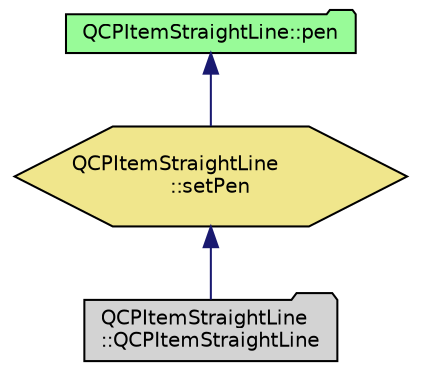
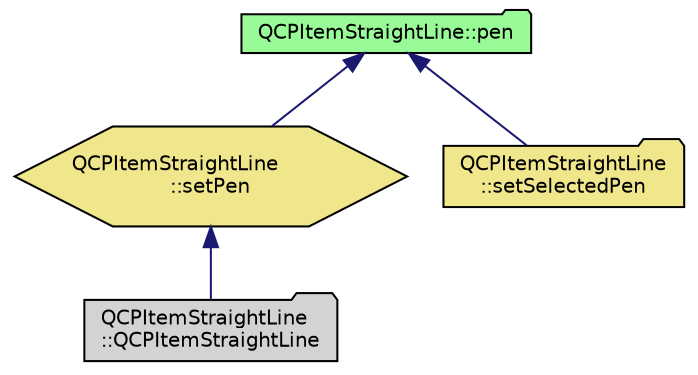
none -> (564, 176)
